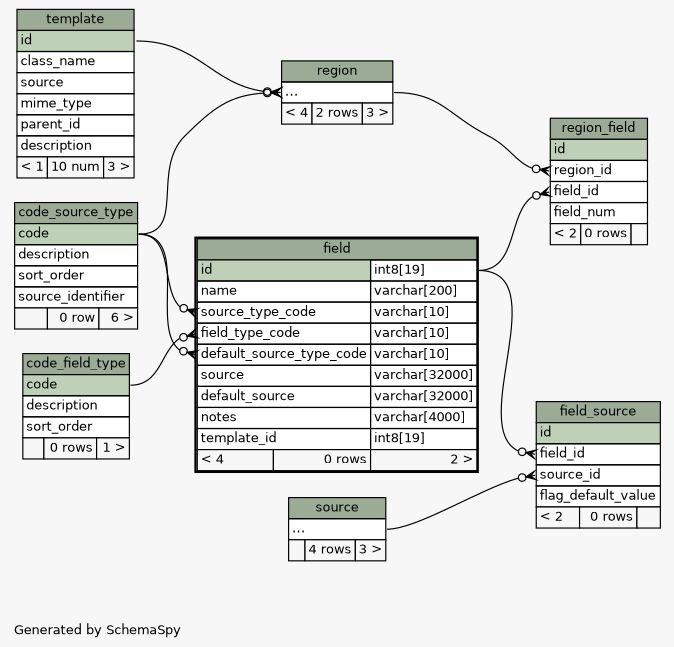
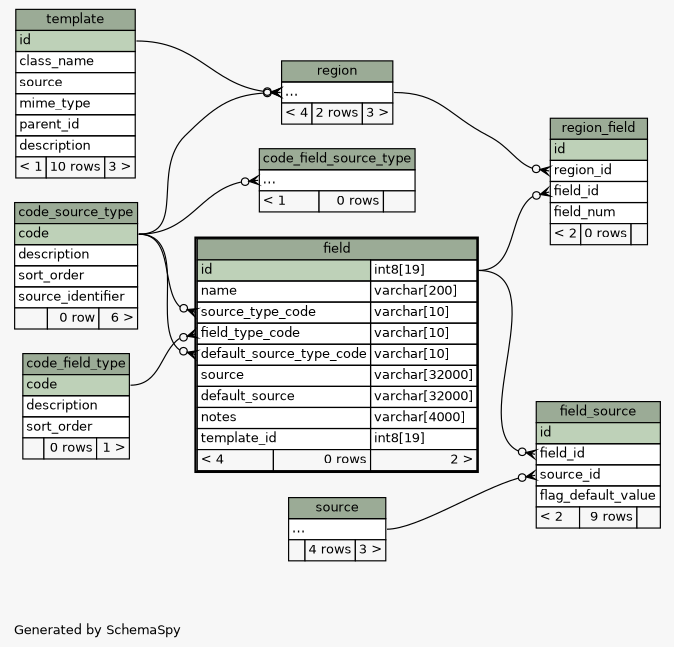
(76, 167) -> (76, 167)
none -> (337, 180)
(612, 517) -> (612, 517)
